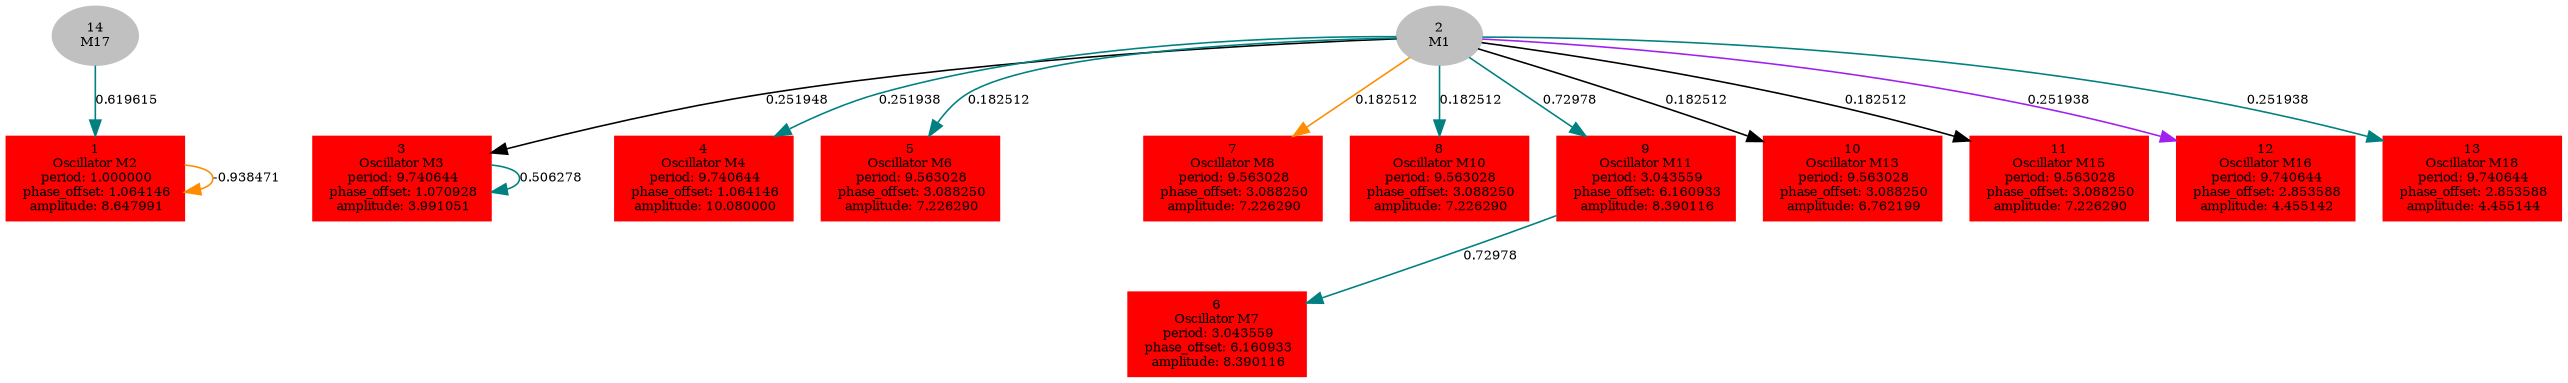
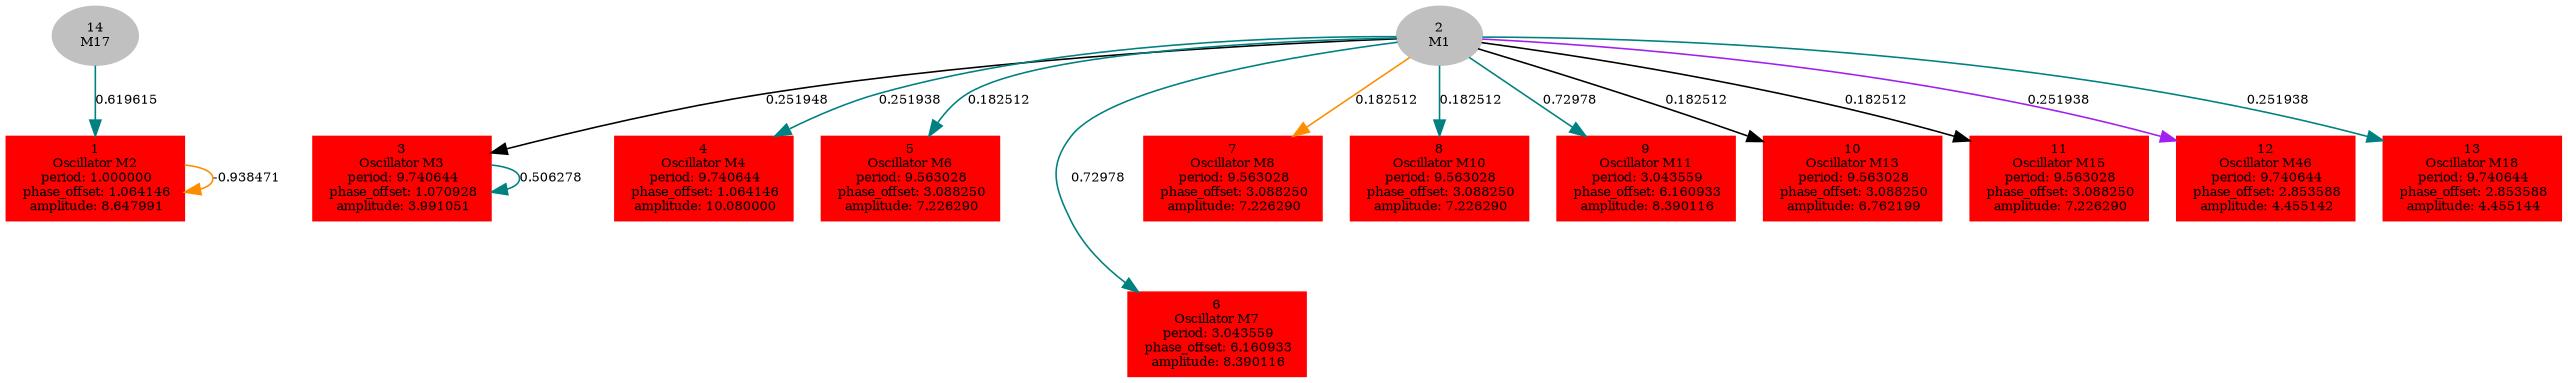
(2266, 163) -> (2266, 163)
(1440, 258) -> (1144, 95)
